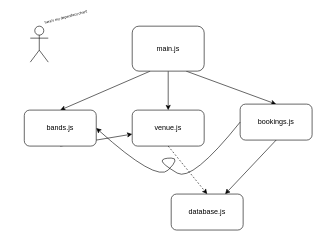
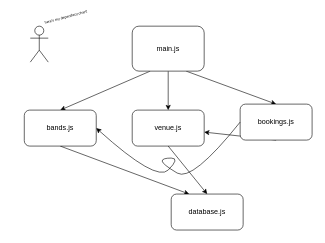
(113, 137) -> (123, 170)
(263, 154) -> (223, 134)
(187, 169) -> (187, 169)
